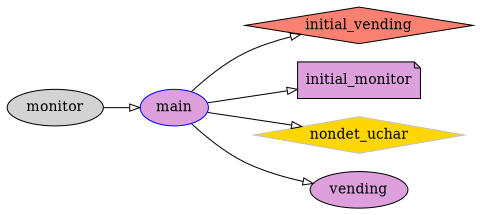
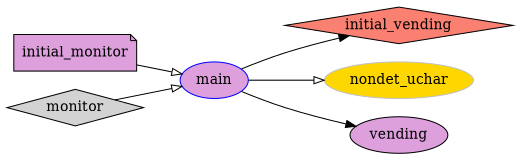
(237, 57) -> (290, 51)
(247, 97) -> (154, 68)
(55, 108) -> (75, 108)
(359, 135) -> (399, 80)
(243, 161) -> (293, 110)
